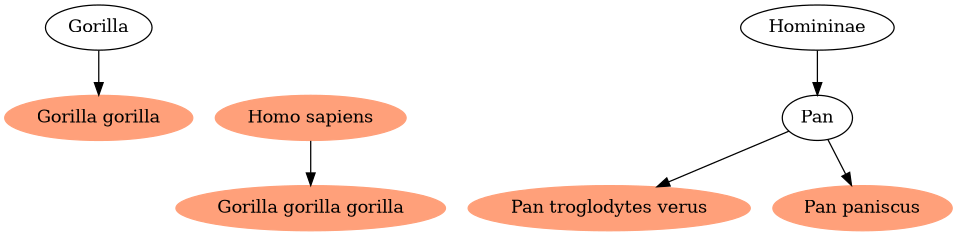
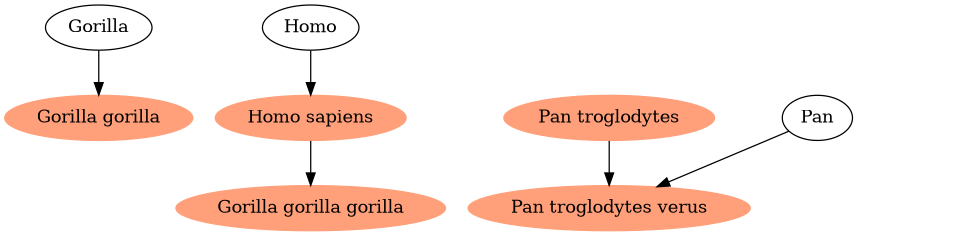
none -> (311, 28)
(817, 28) -> none
none -> (609, 118)
(863, 208) -> none
